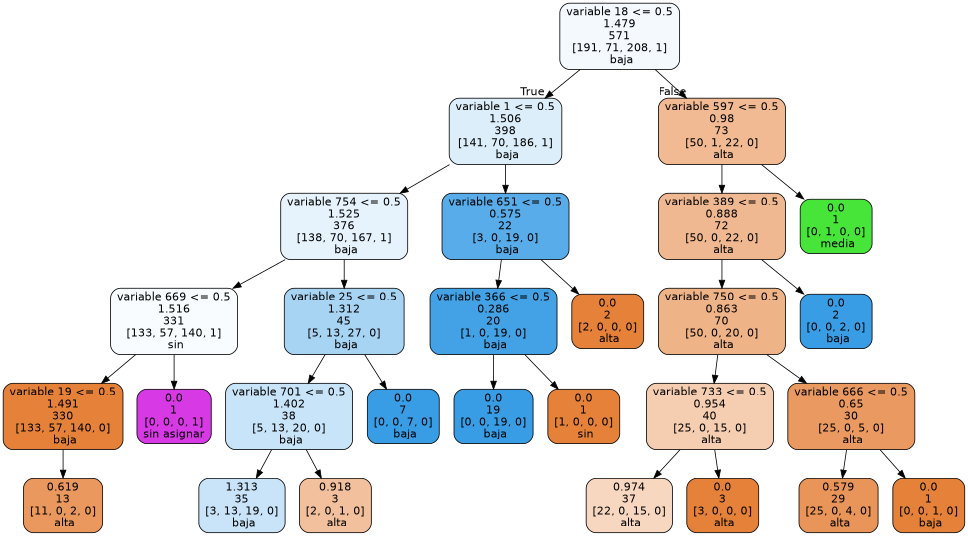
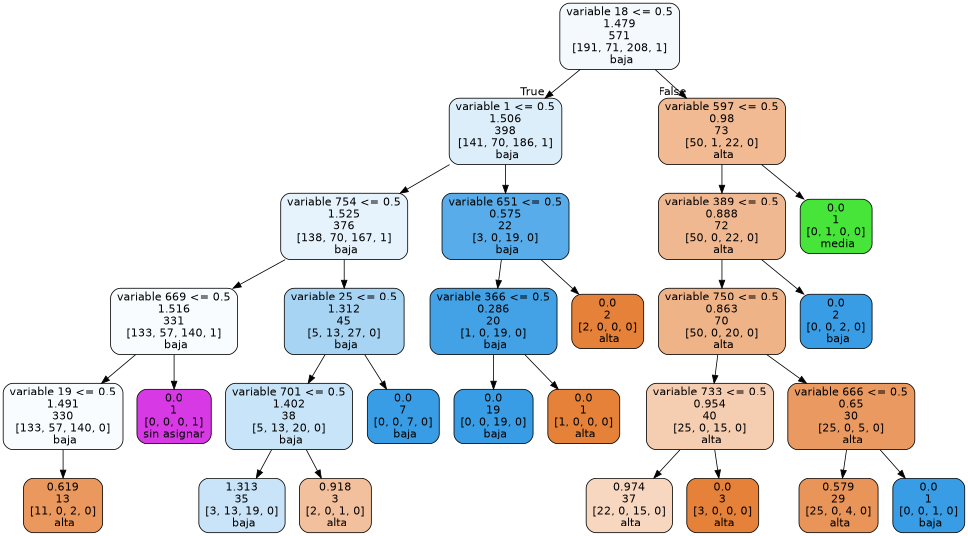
(174, 321) -> (174, 321)
(63, 416) -> (63, 416)
(584, 416) -> (584, 416)
(929, 506) -> (929, 506)
